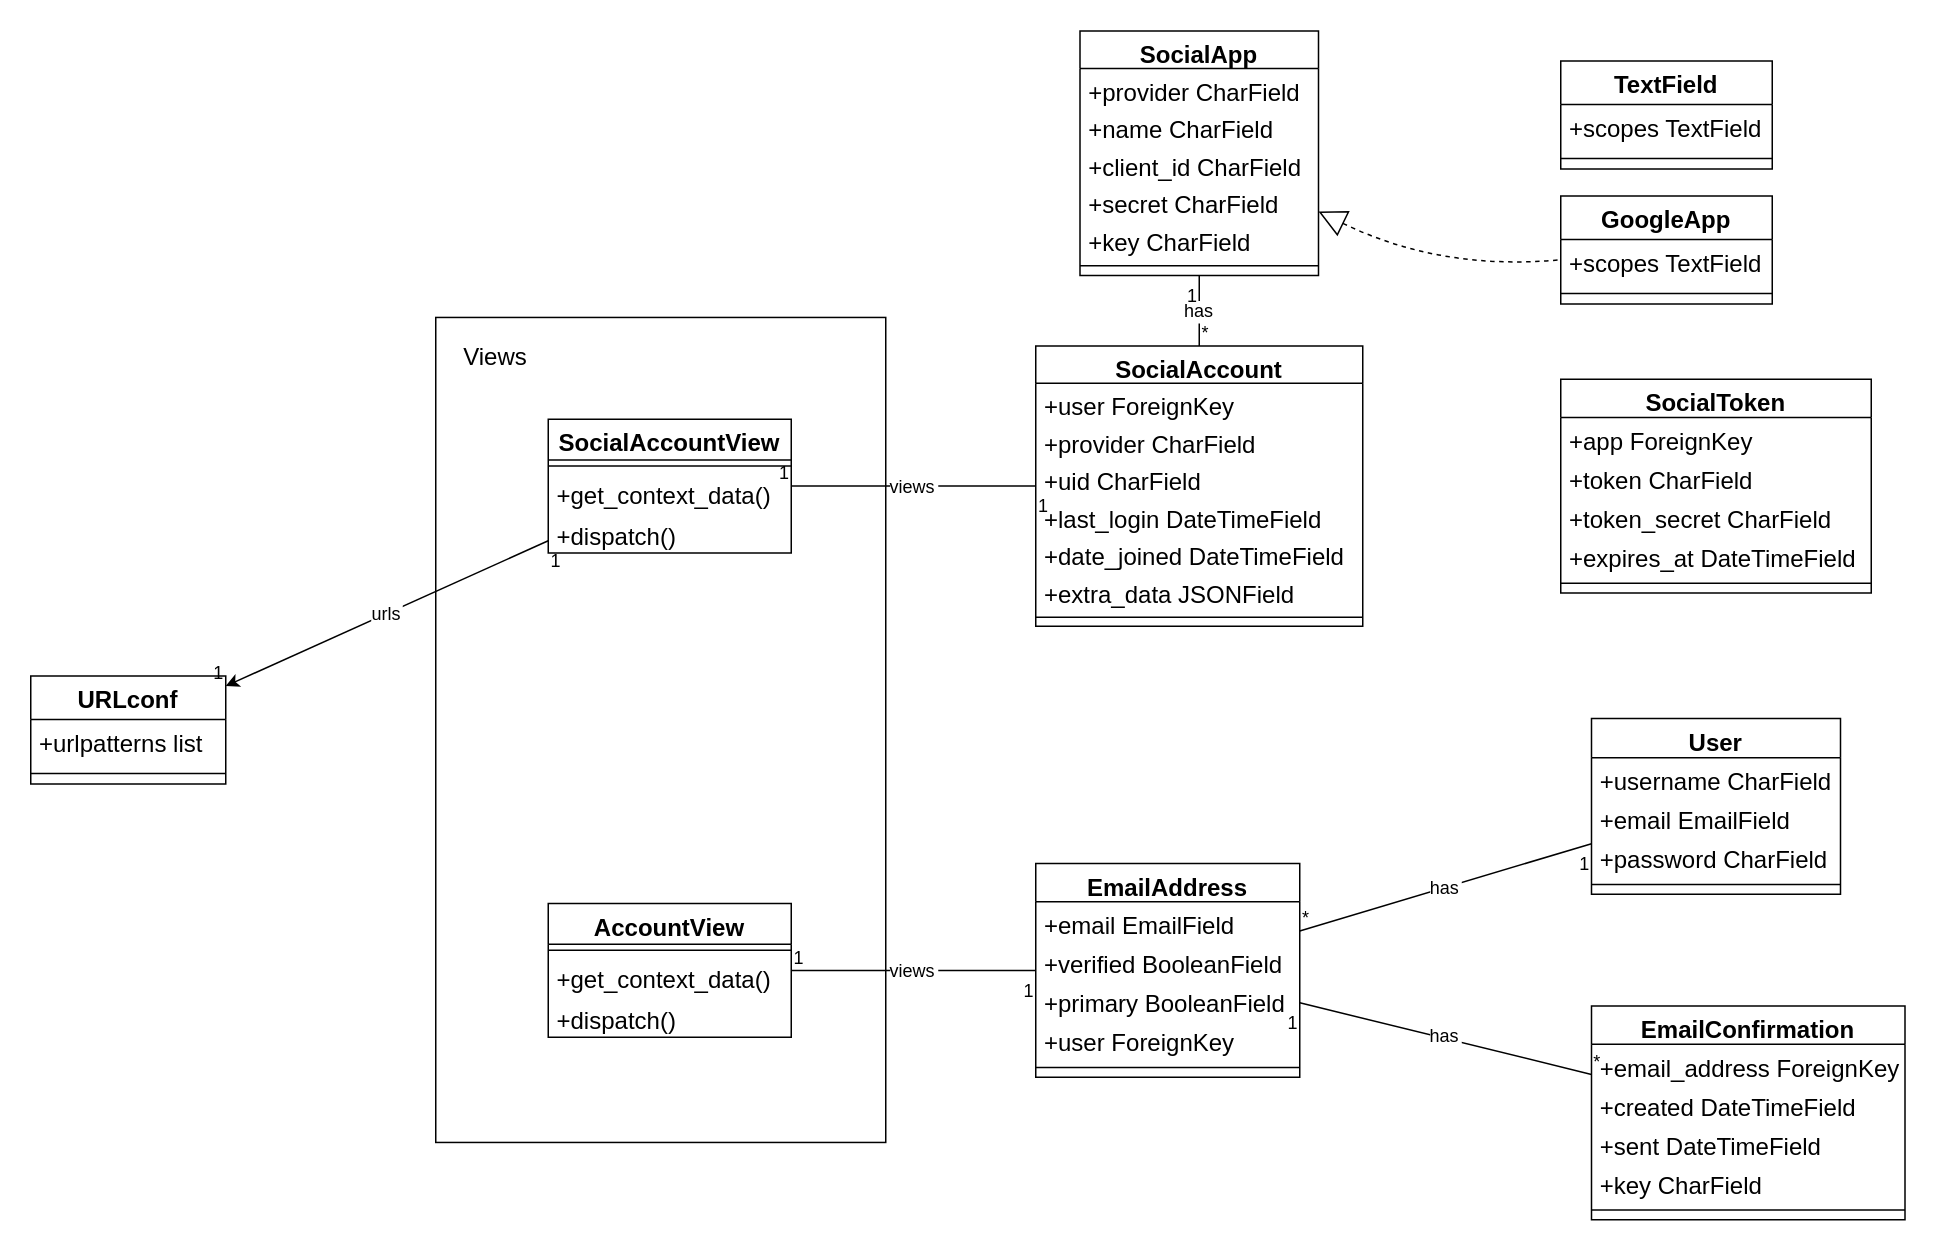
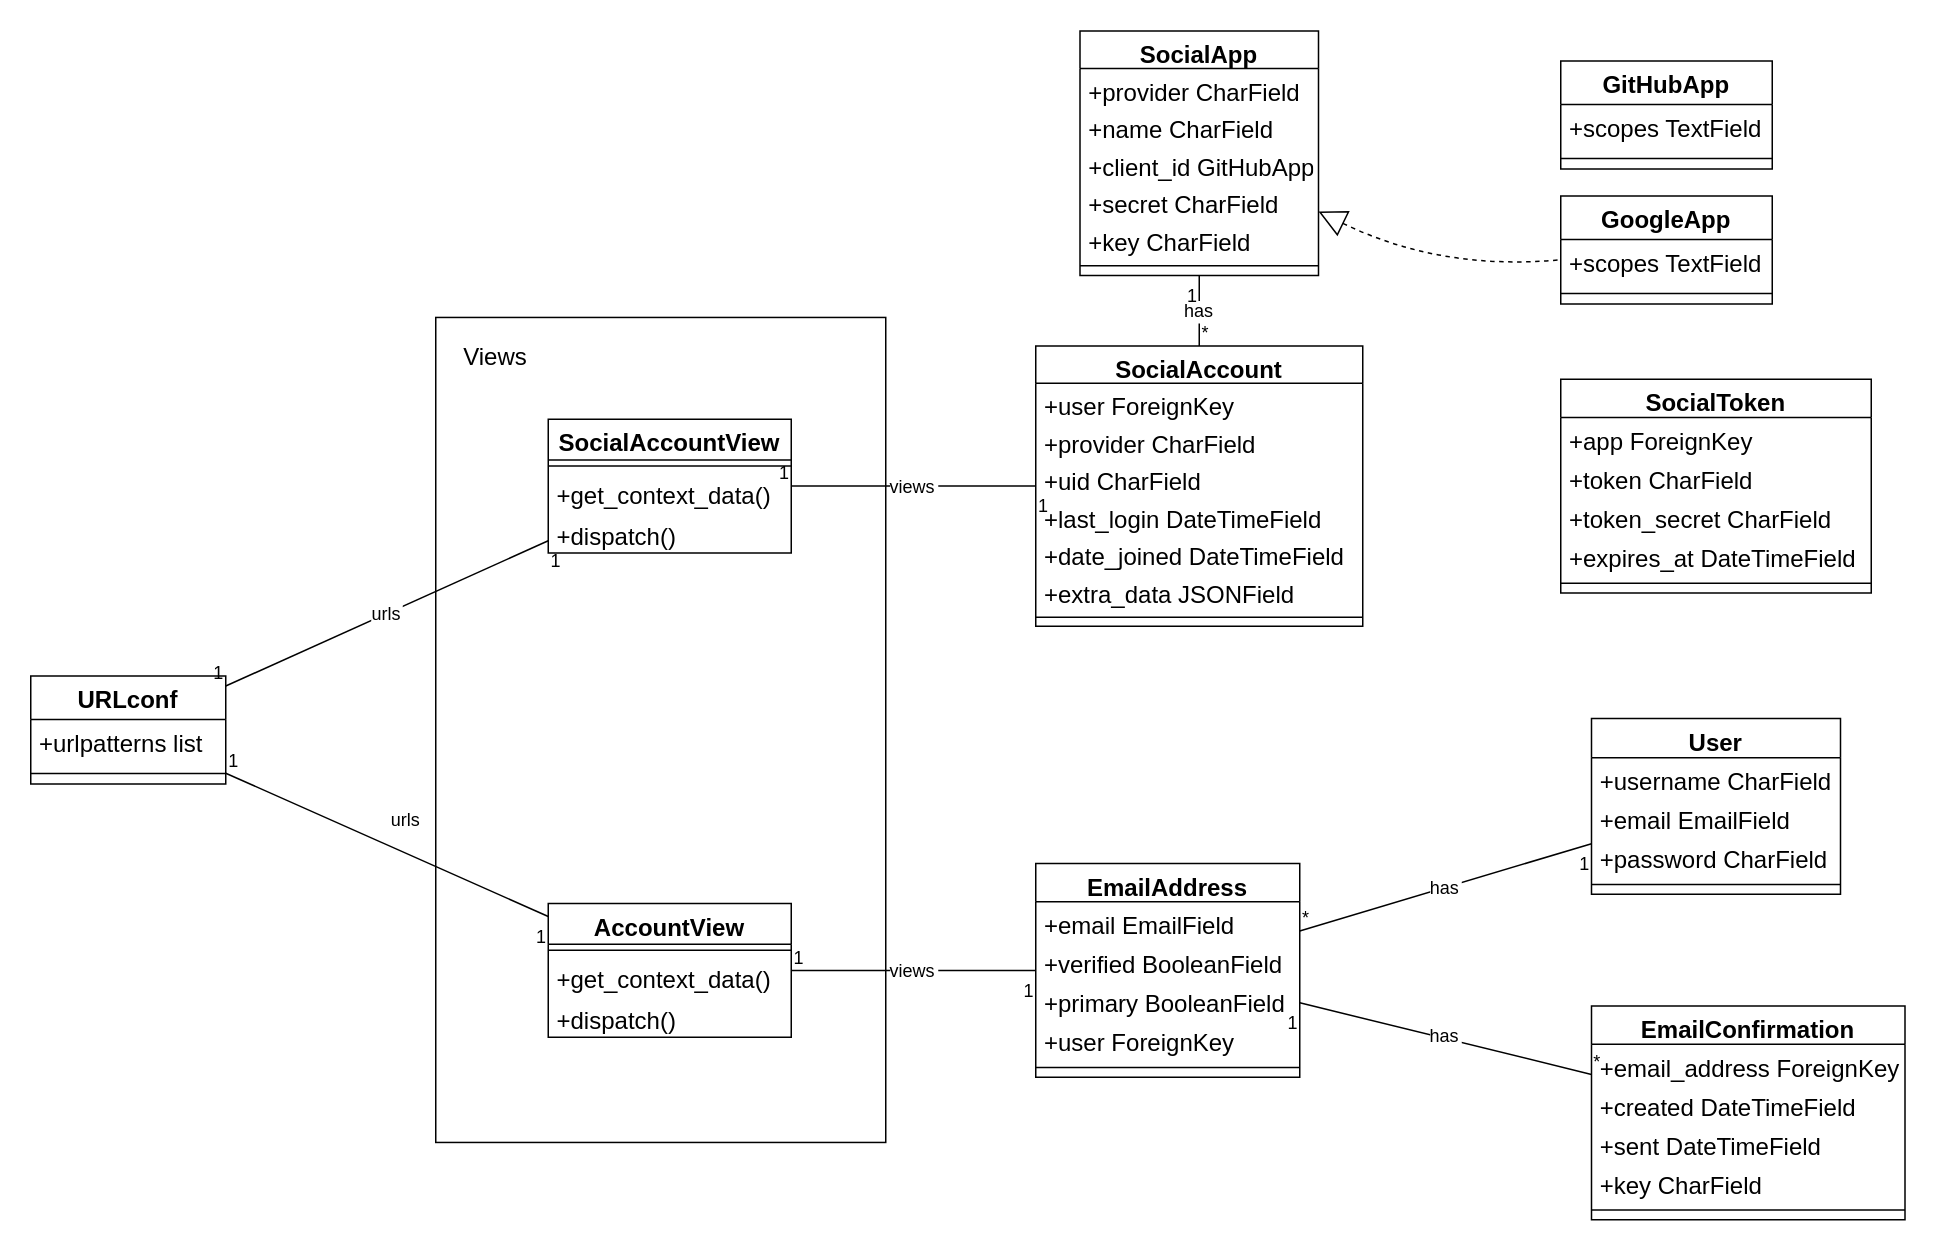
(1666, 85) -> (1666, 85)
(1204, 168) -> (1207, 168)
(236, 681) -> (232, 683)
none -> (387, 844)
